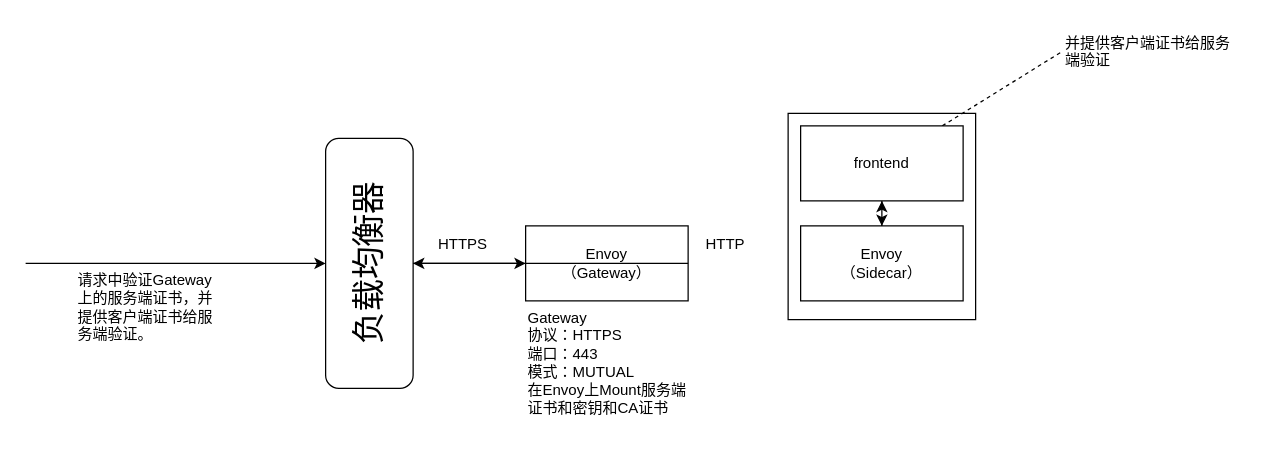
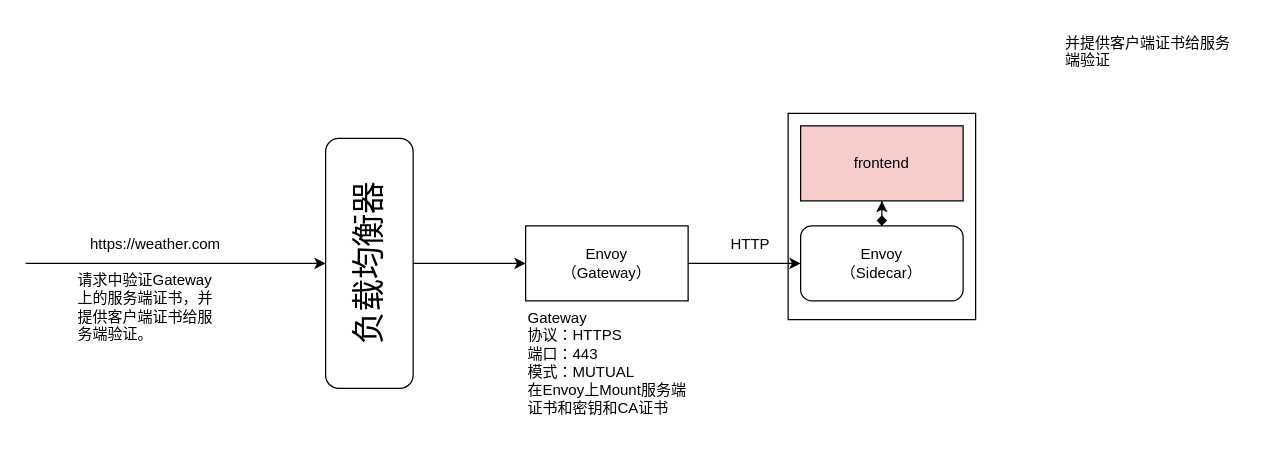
(1002, 89) -> none
(882, 163) -> (882, 163)
(882, 216) -> (882, 215)
none -> (163, 244)
(463, 244) -> none
(726, 244) -> (751, 244)
(606, 263) -> (740, 263)
(882, 263) -> (882, 263)
